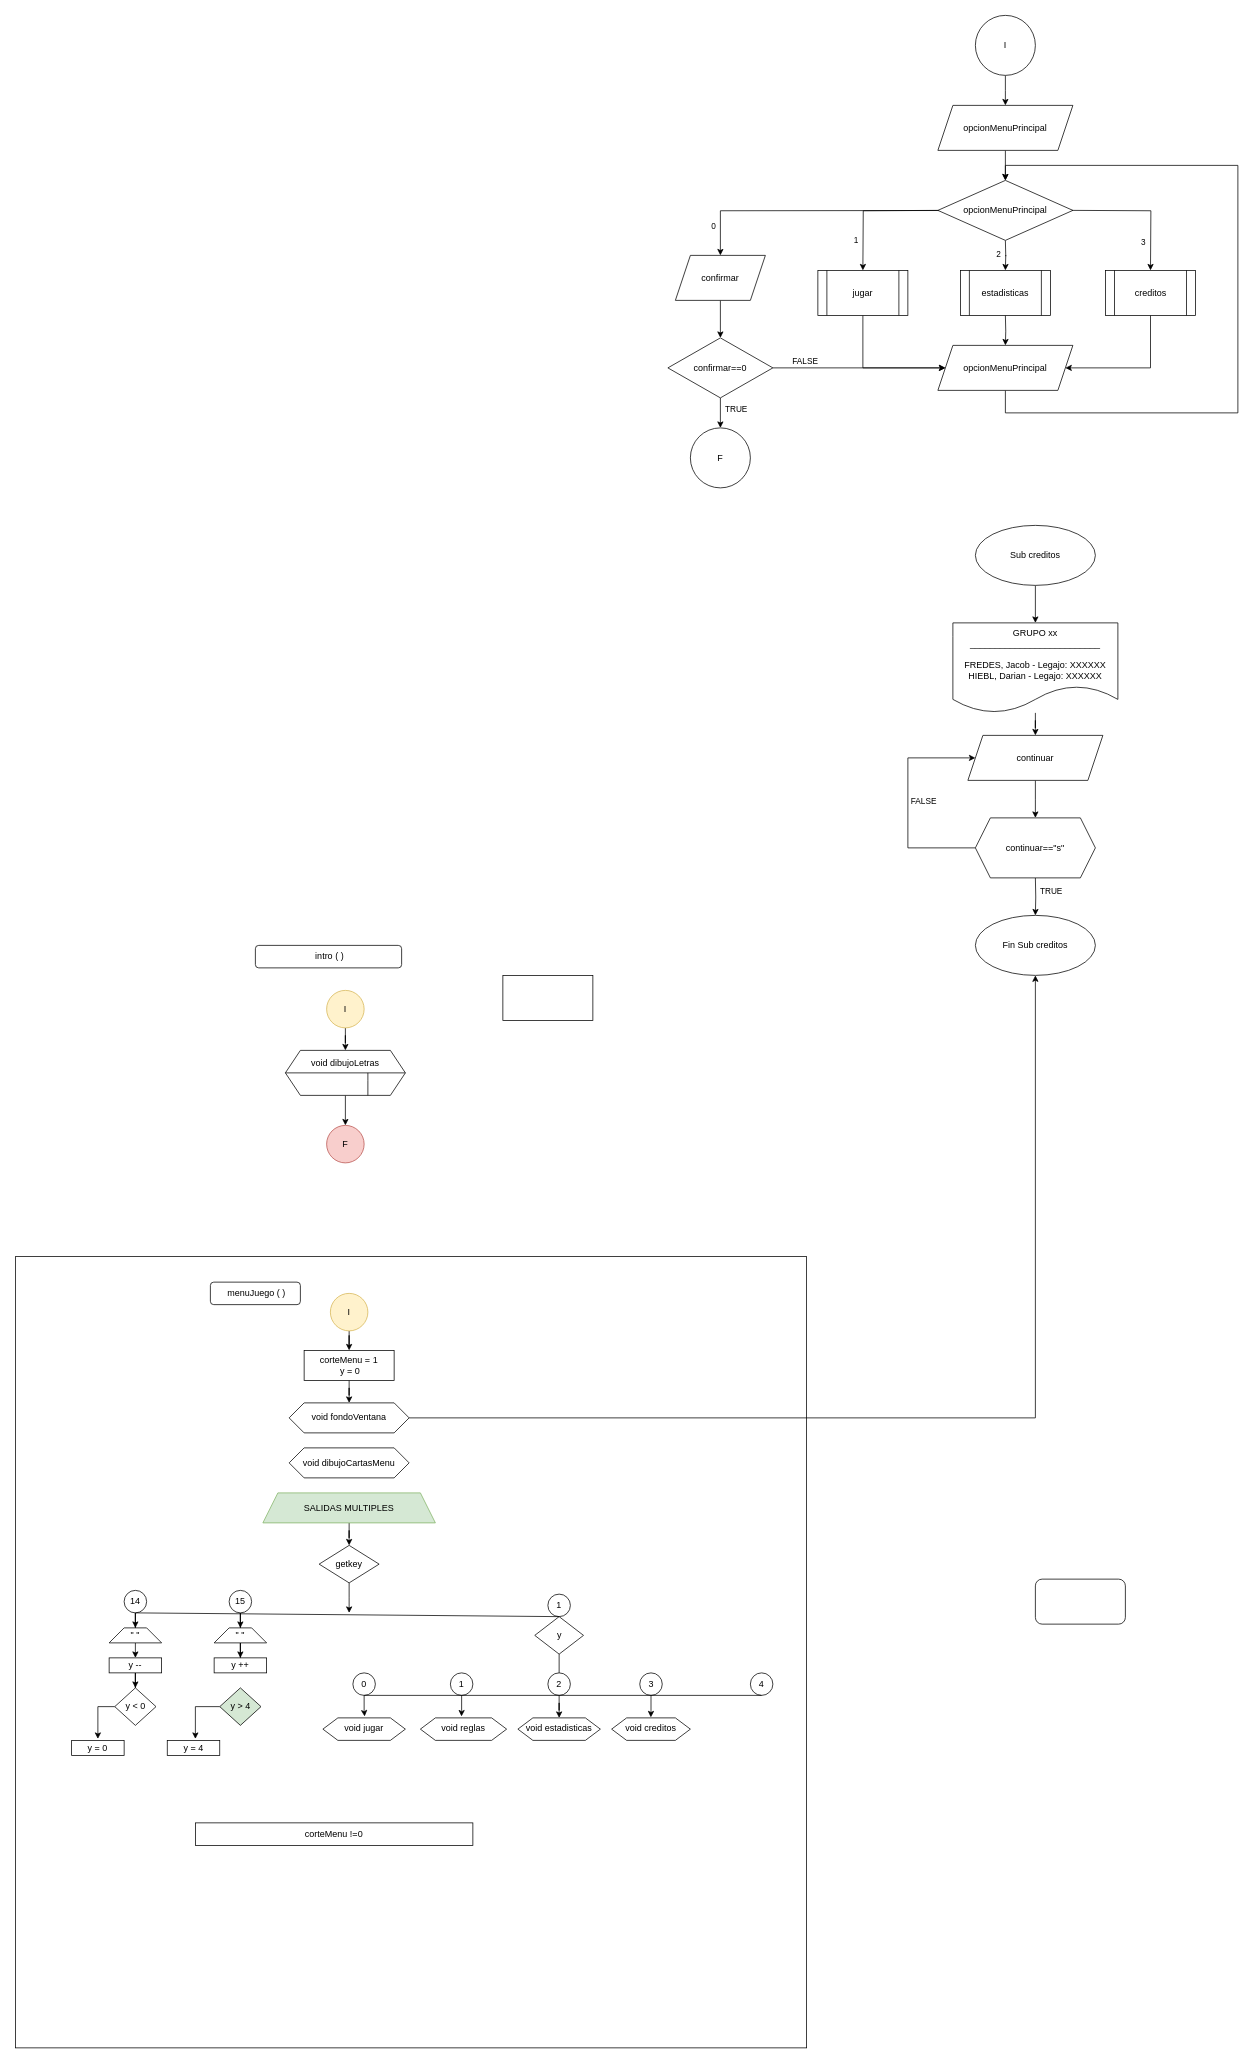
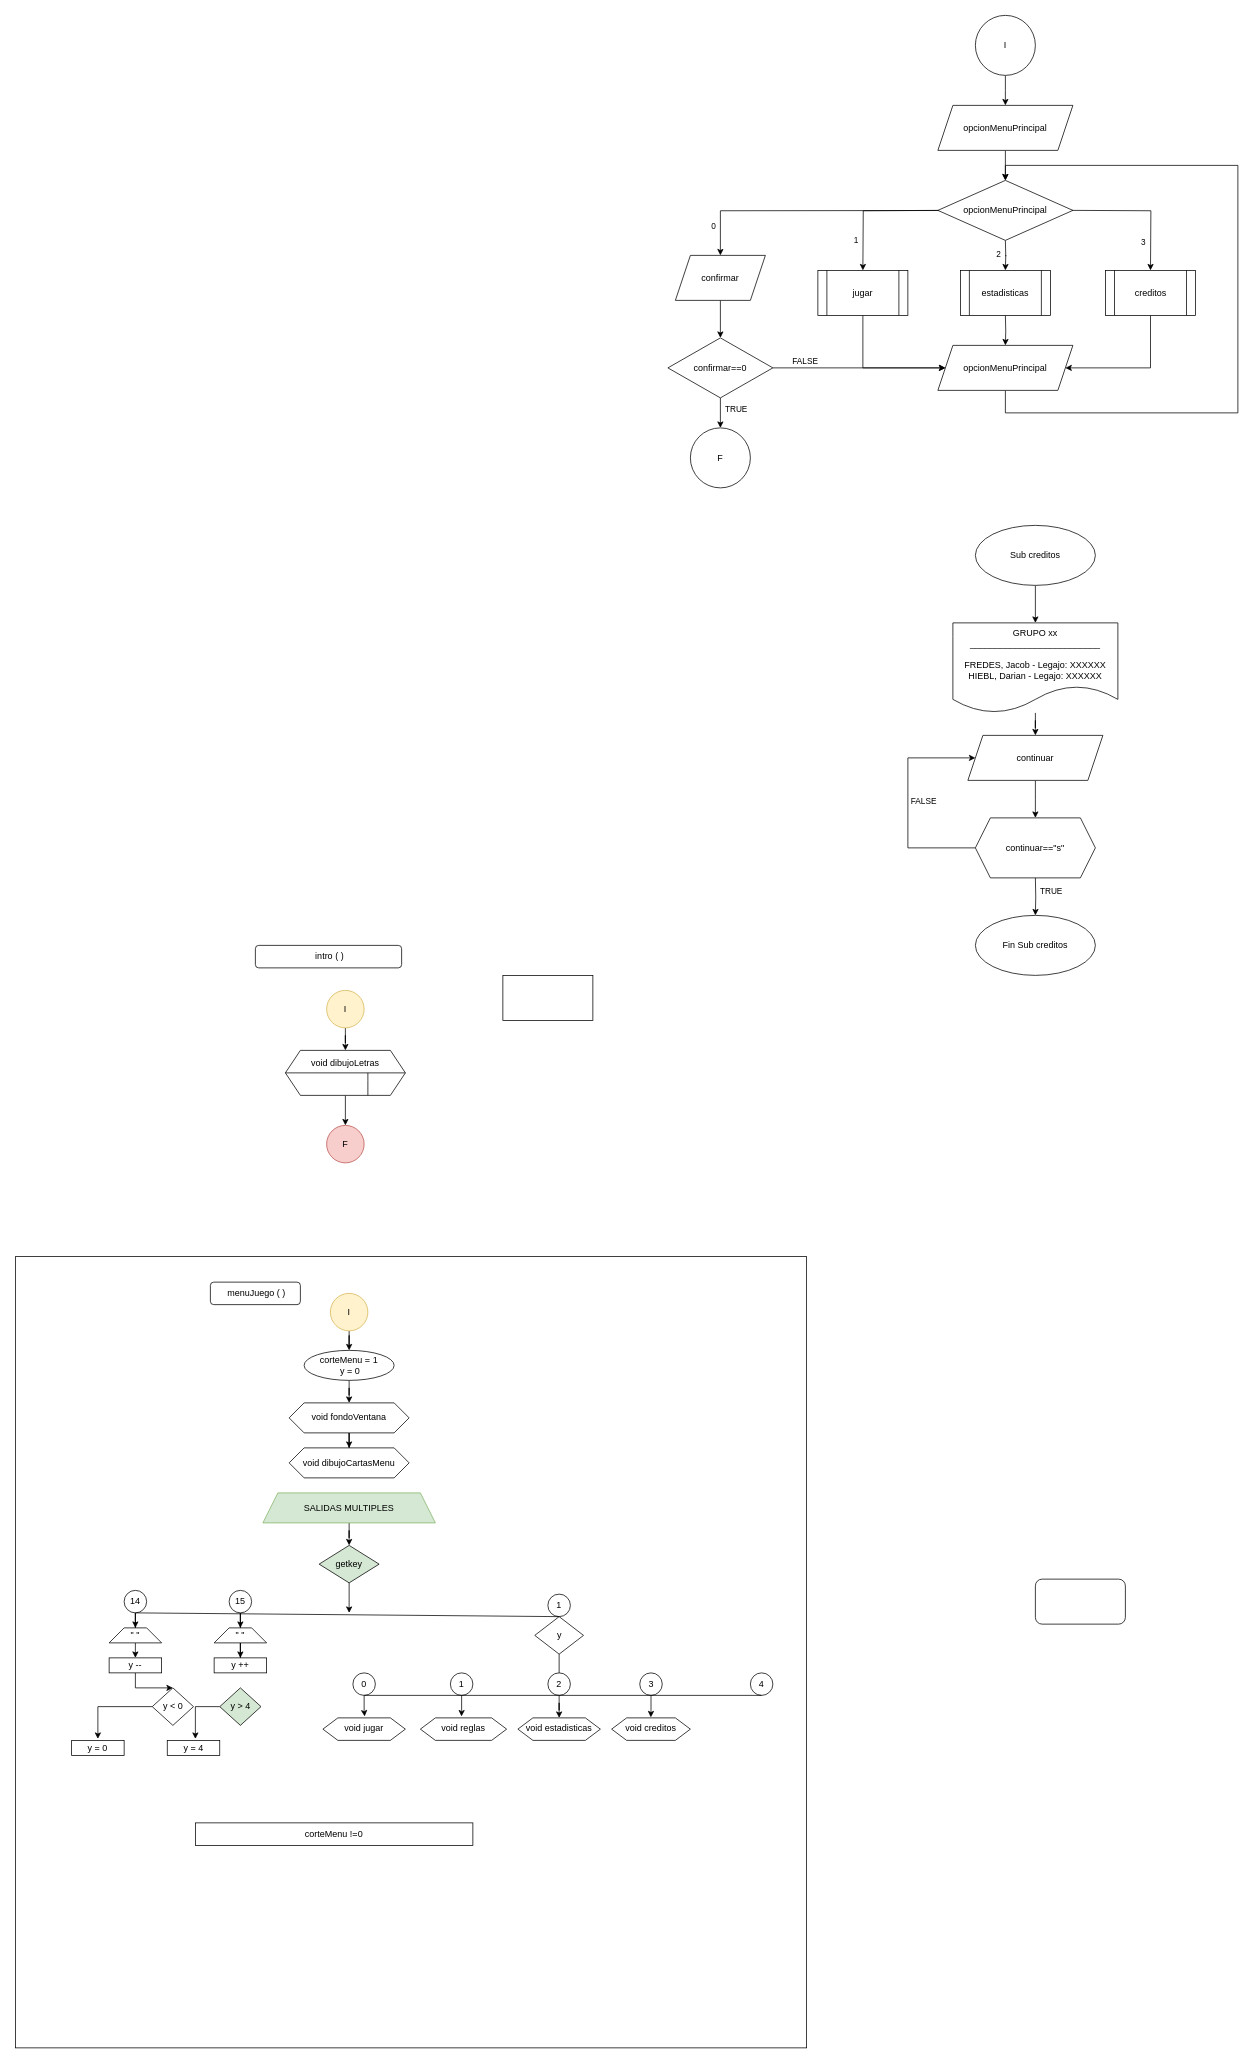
(1035, 1201) -> (349, 1443)
(349, 1365) -> (349, 1365)
(349, 1564) -> (349, 1564)
(135, 1707) -> (173, 1707)
